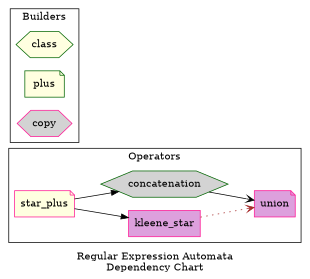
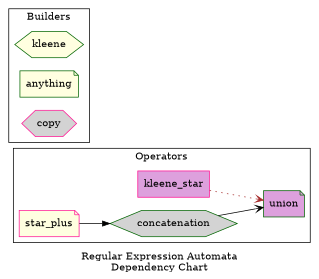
(45, 45) -> (49, 45)
(45, 84) -> (49, 84)
(275, 204) -> (284, 204)
(98, 213) -> none
